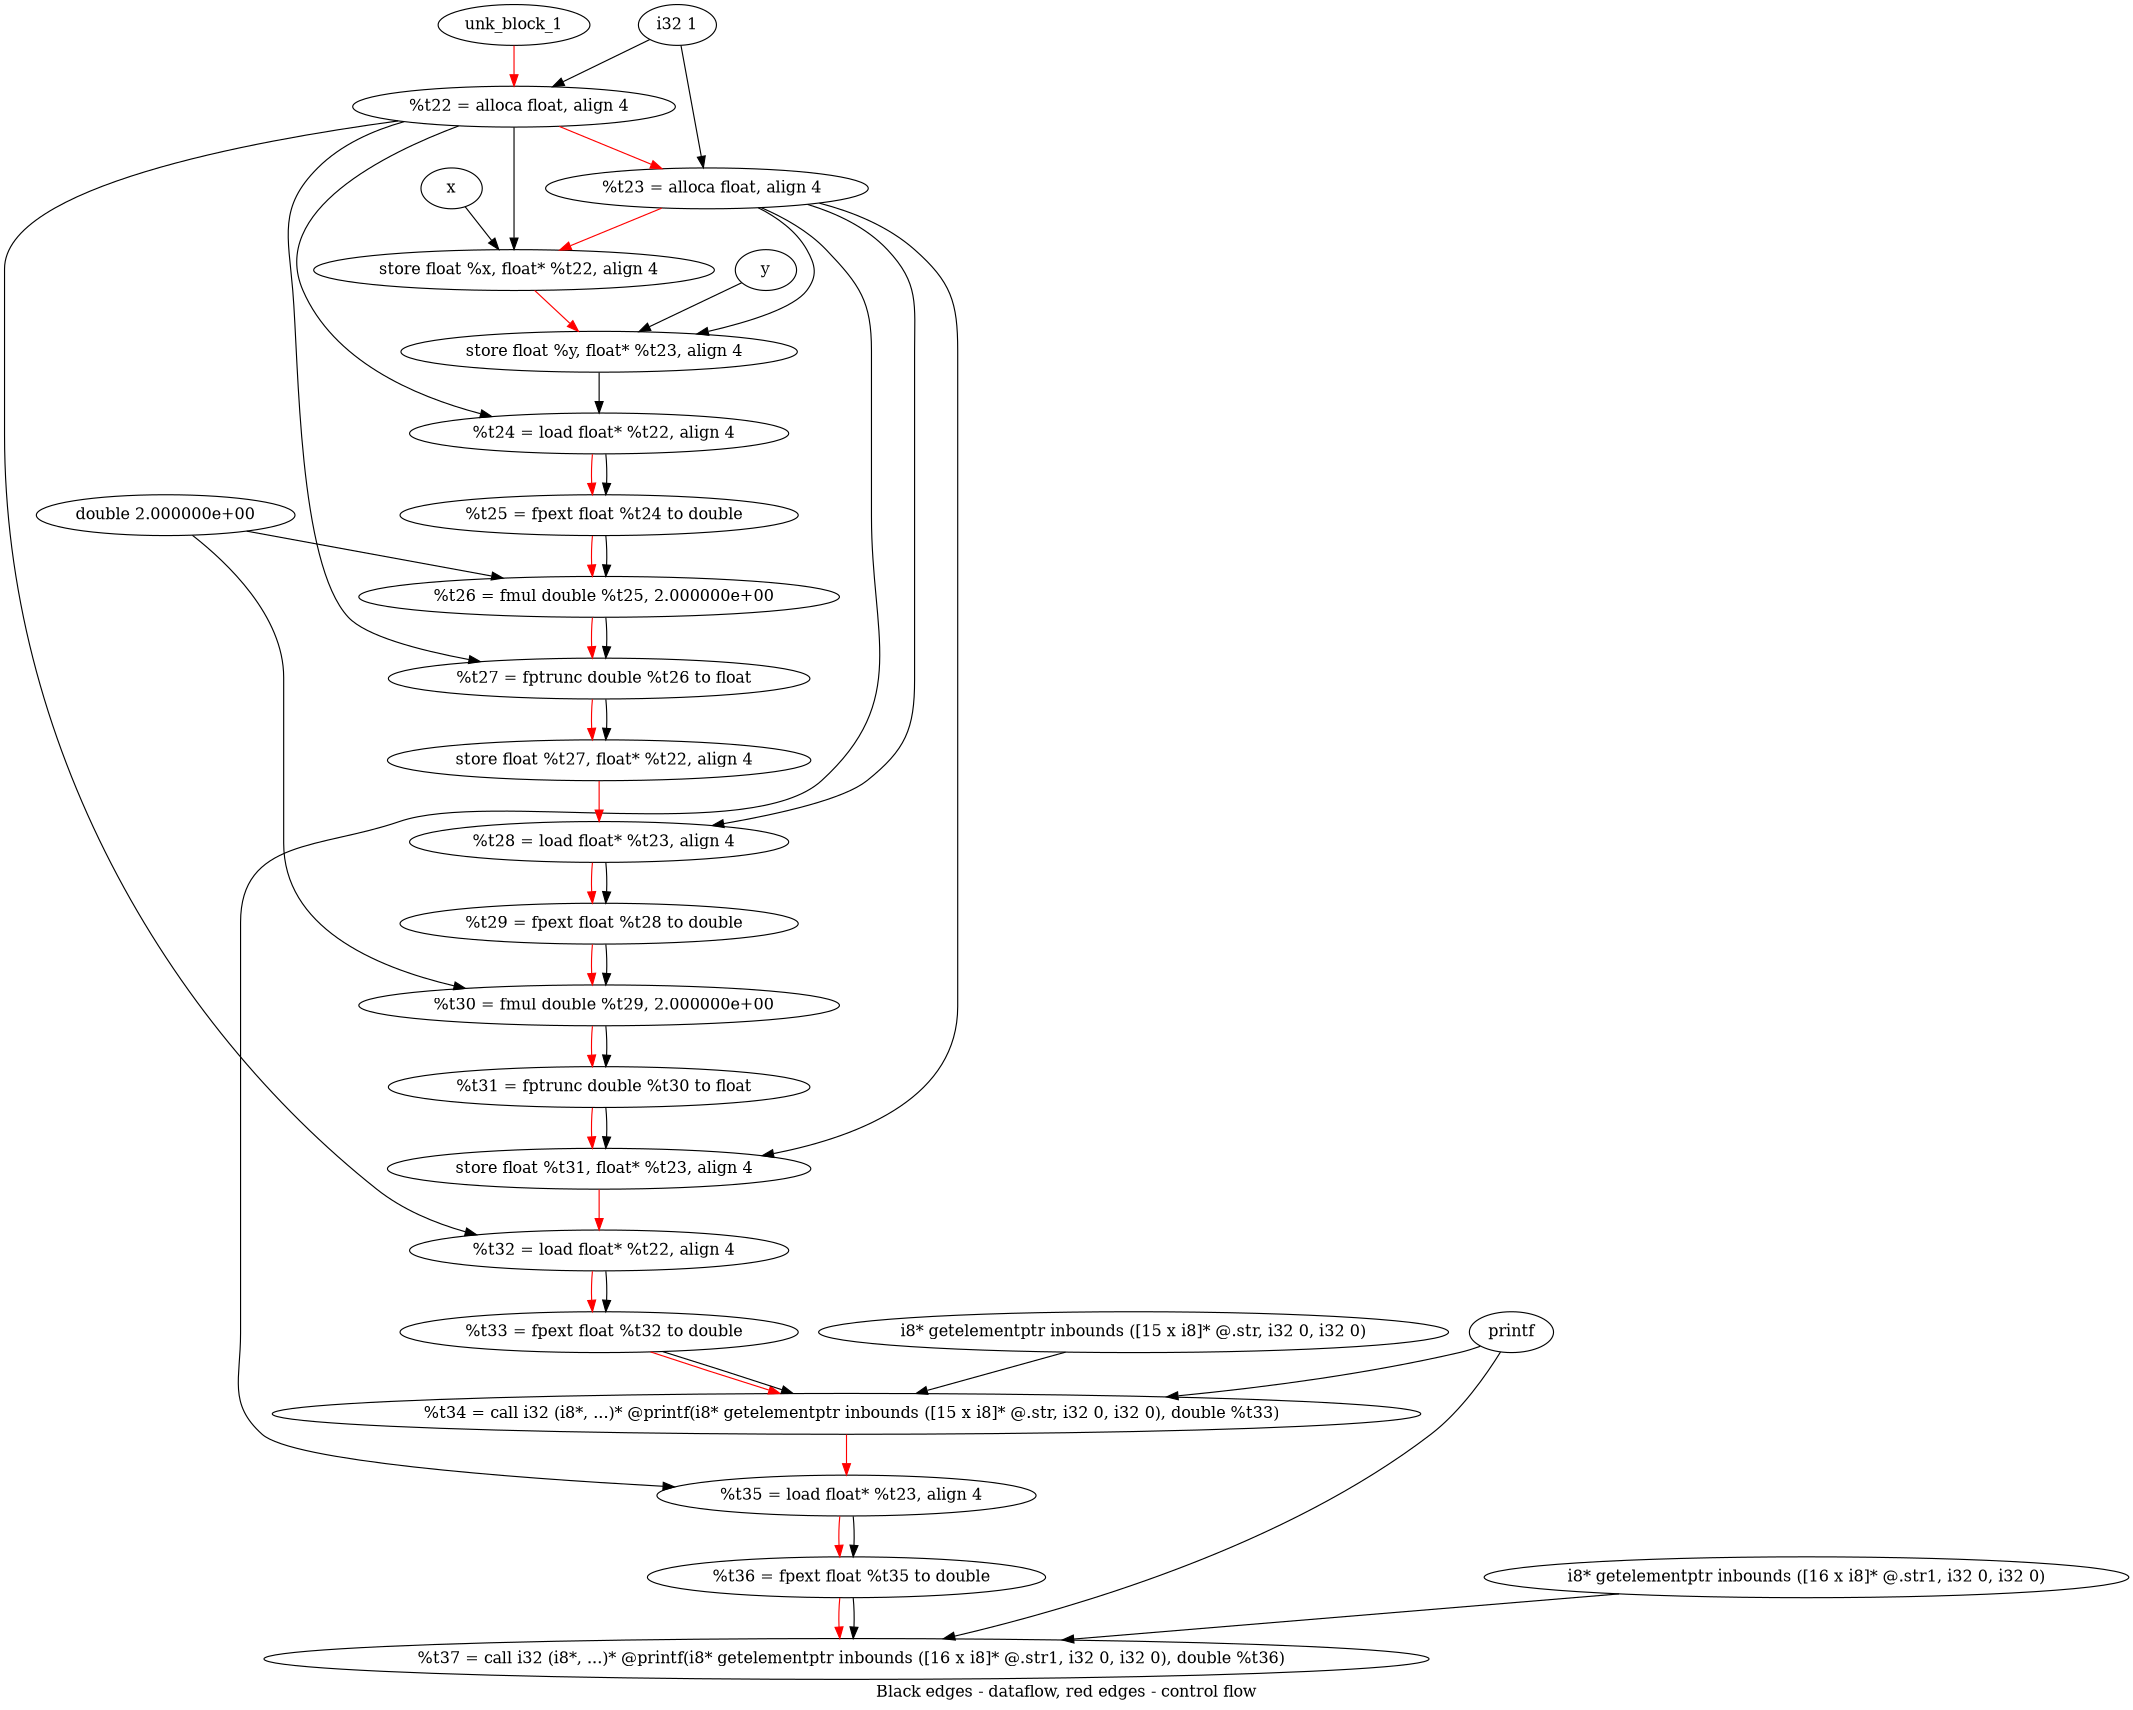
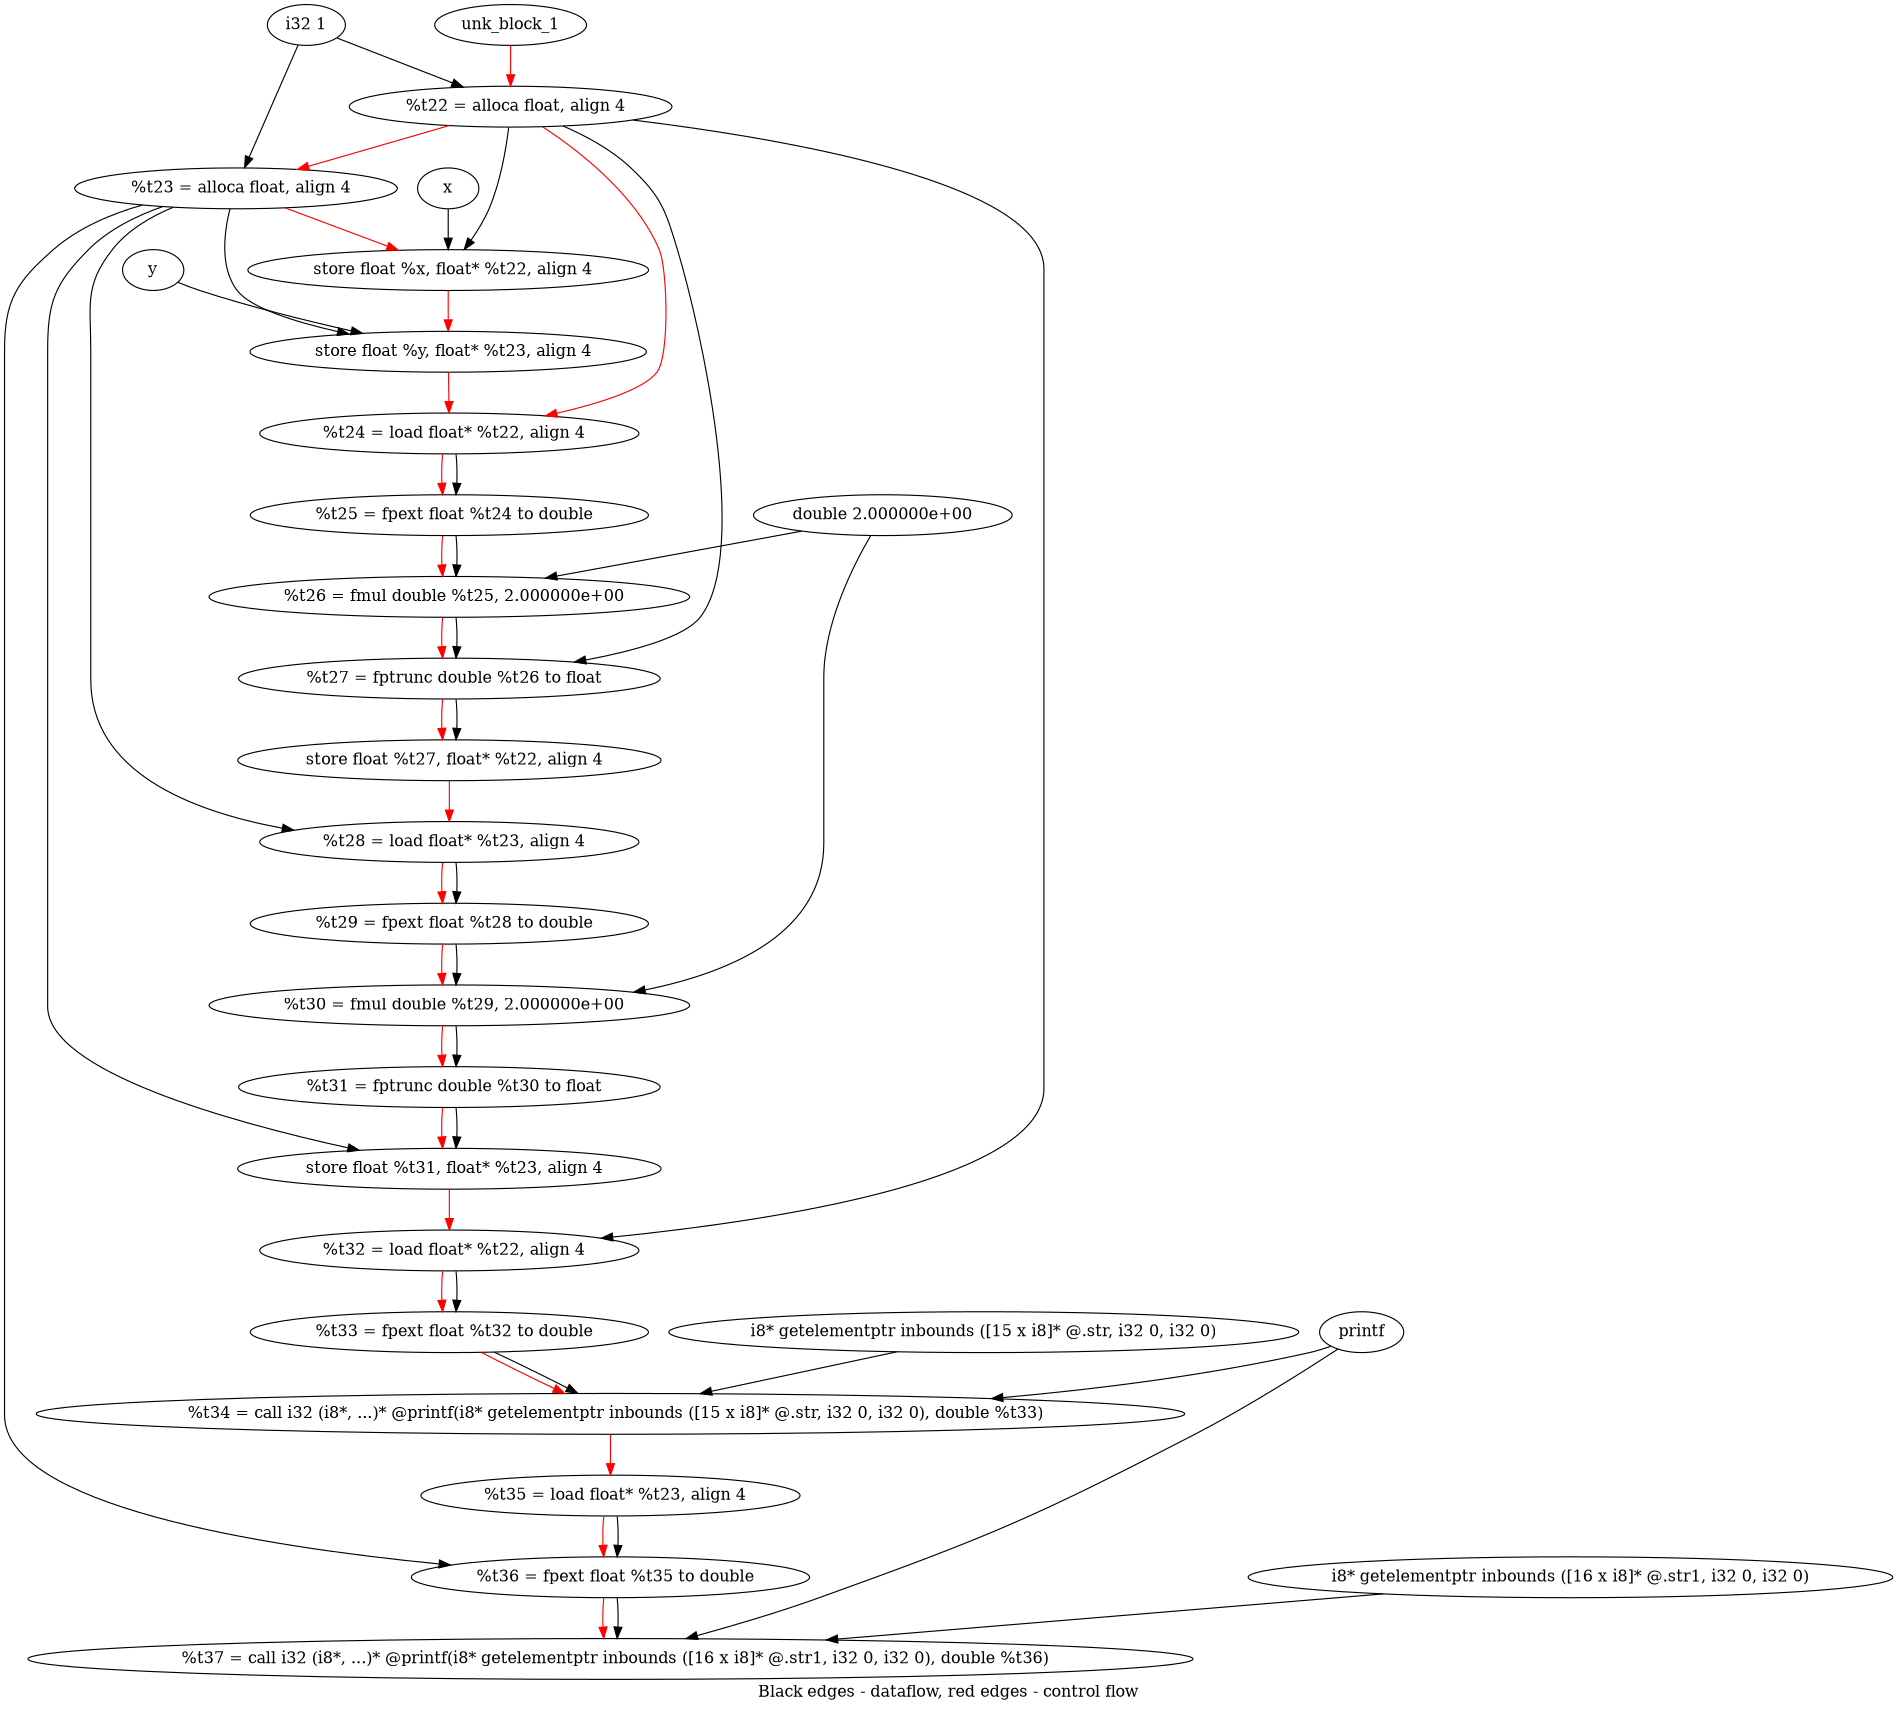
(300, 277) -> (665, 280)
(599, 387) -> (449, 387)
(369, 830) -> (5, 1014)
